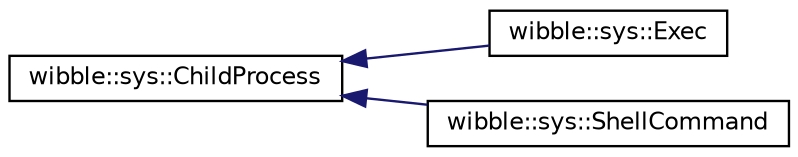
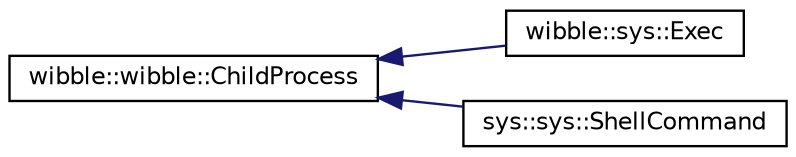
(176, 78) -> (194, 78)
(608, 124) -> (625, 124)
